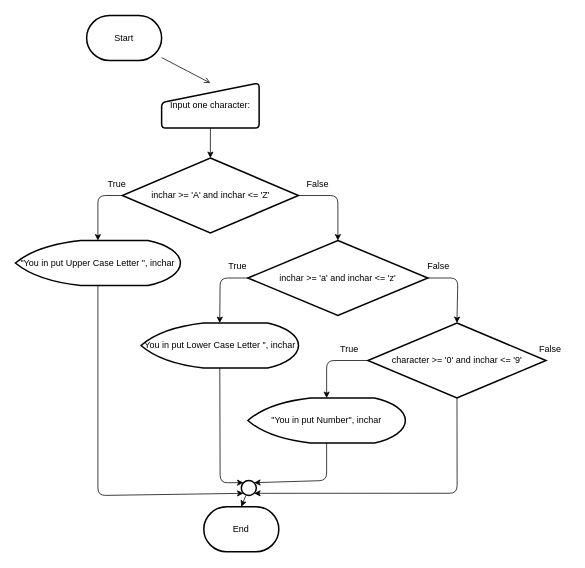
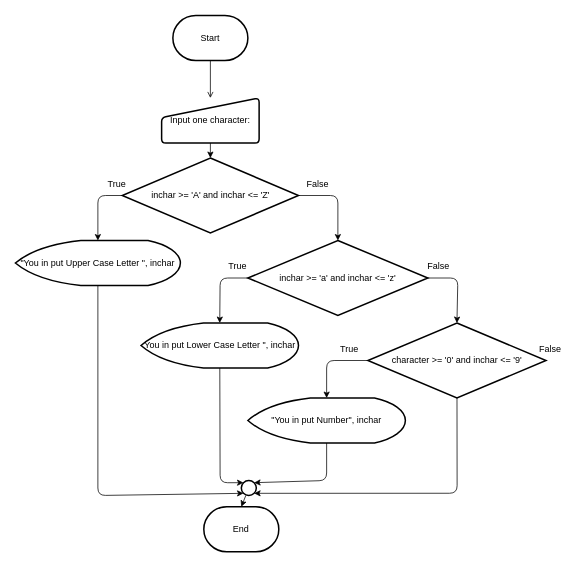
(124, 38) -> (210, 38)
(210, 105) -> (210, 120)
